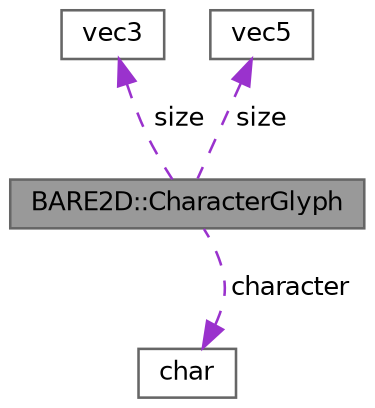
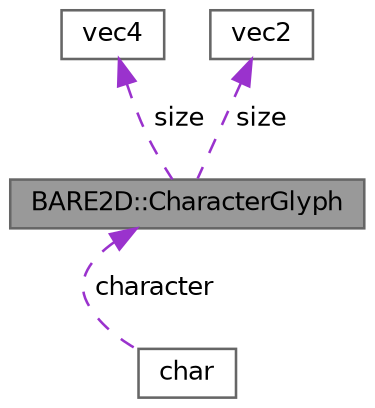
(113, 35) -> (113, 35)
(262, 35) -> (262, 35)
(224, 276) -> (87, 302)
